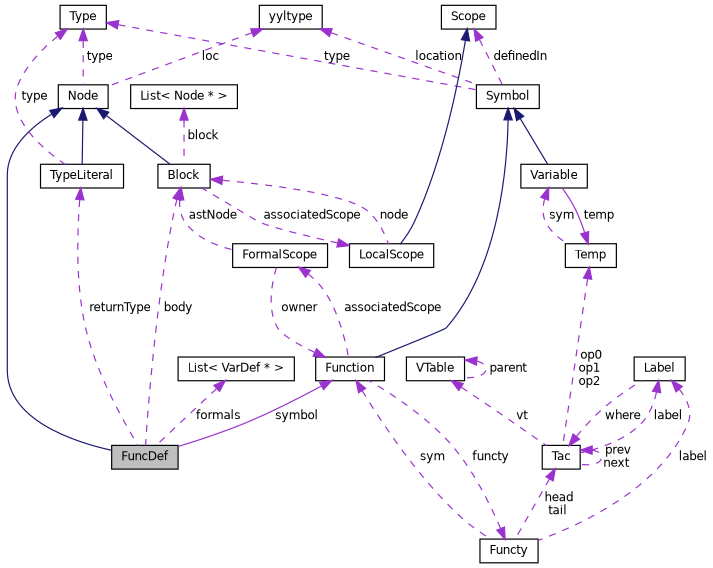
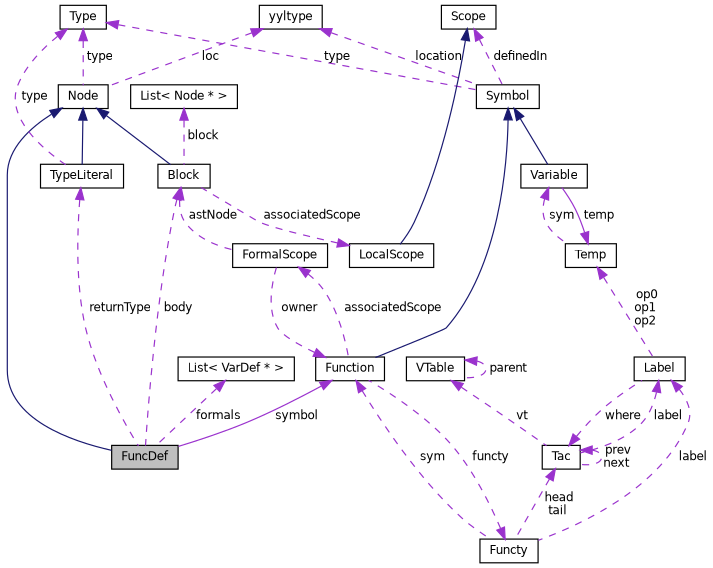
(316, 193) -> none
(575, 362) -> (628, 317)
